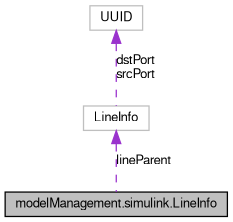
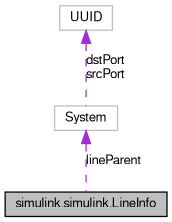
(116, 118) -> (86, 118)
(116, 204) -> (86, 204)
